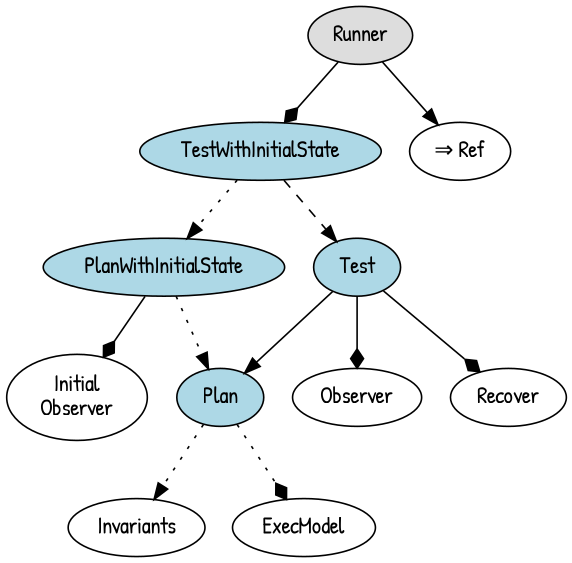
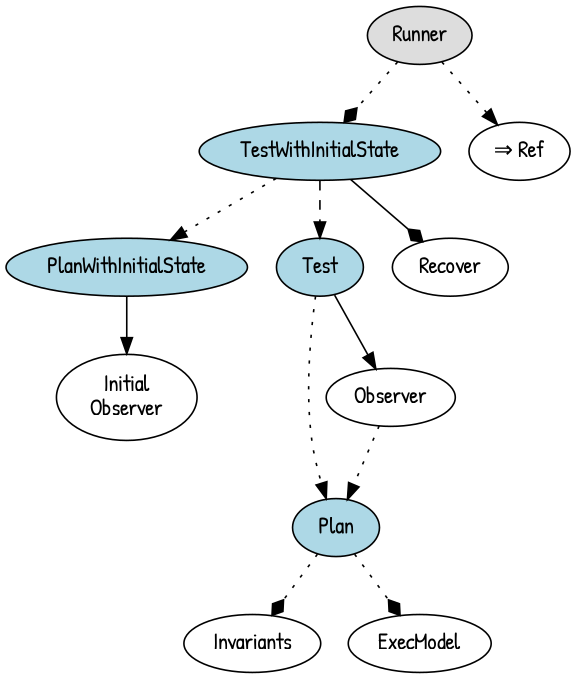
(318, 85) -> (377, 85)
(405, 87) -> (464, 87)
(130, 319) -> (127, 317)
(357, 323) -> (351, 325)
(189, 325) -> (367, 455)
(424, 325) -> (379, 204)
(295, 327) -> (309, 390)
(183, 455) -> (301, 577)
